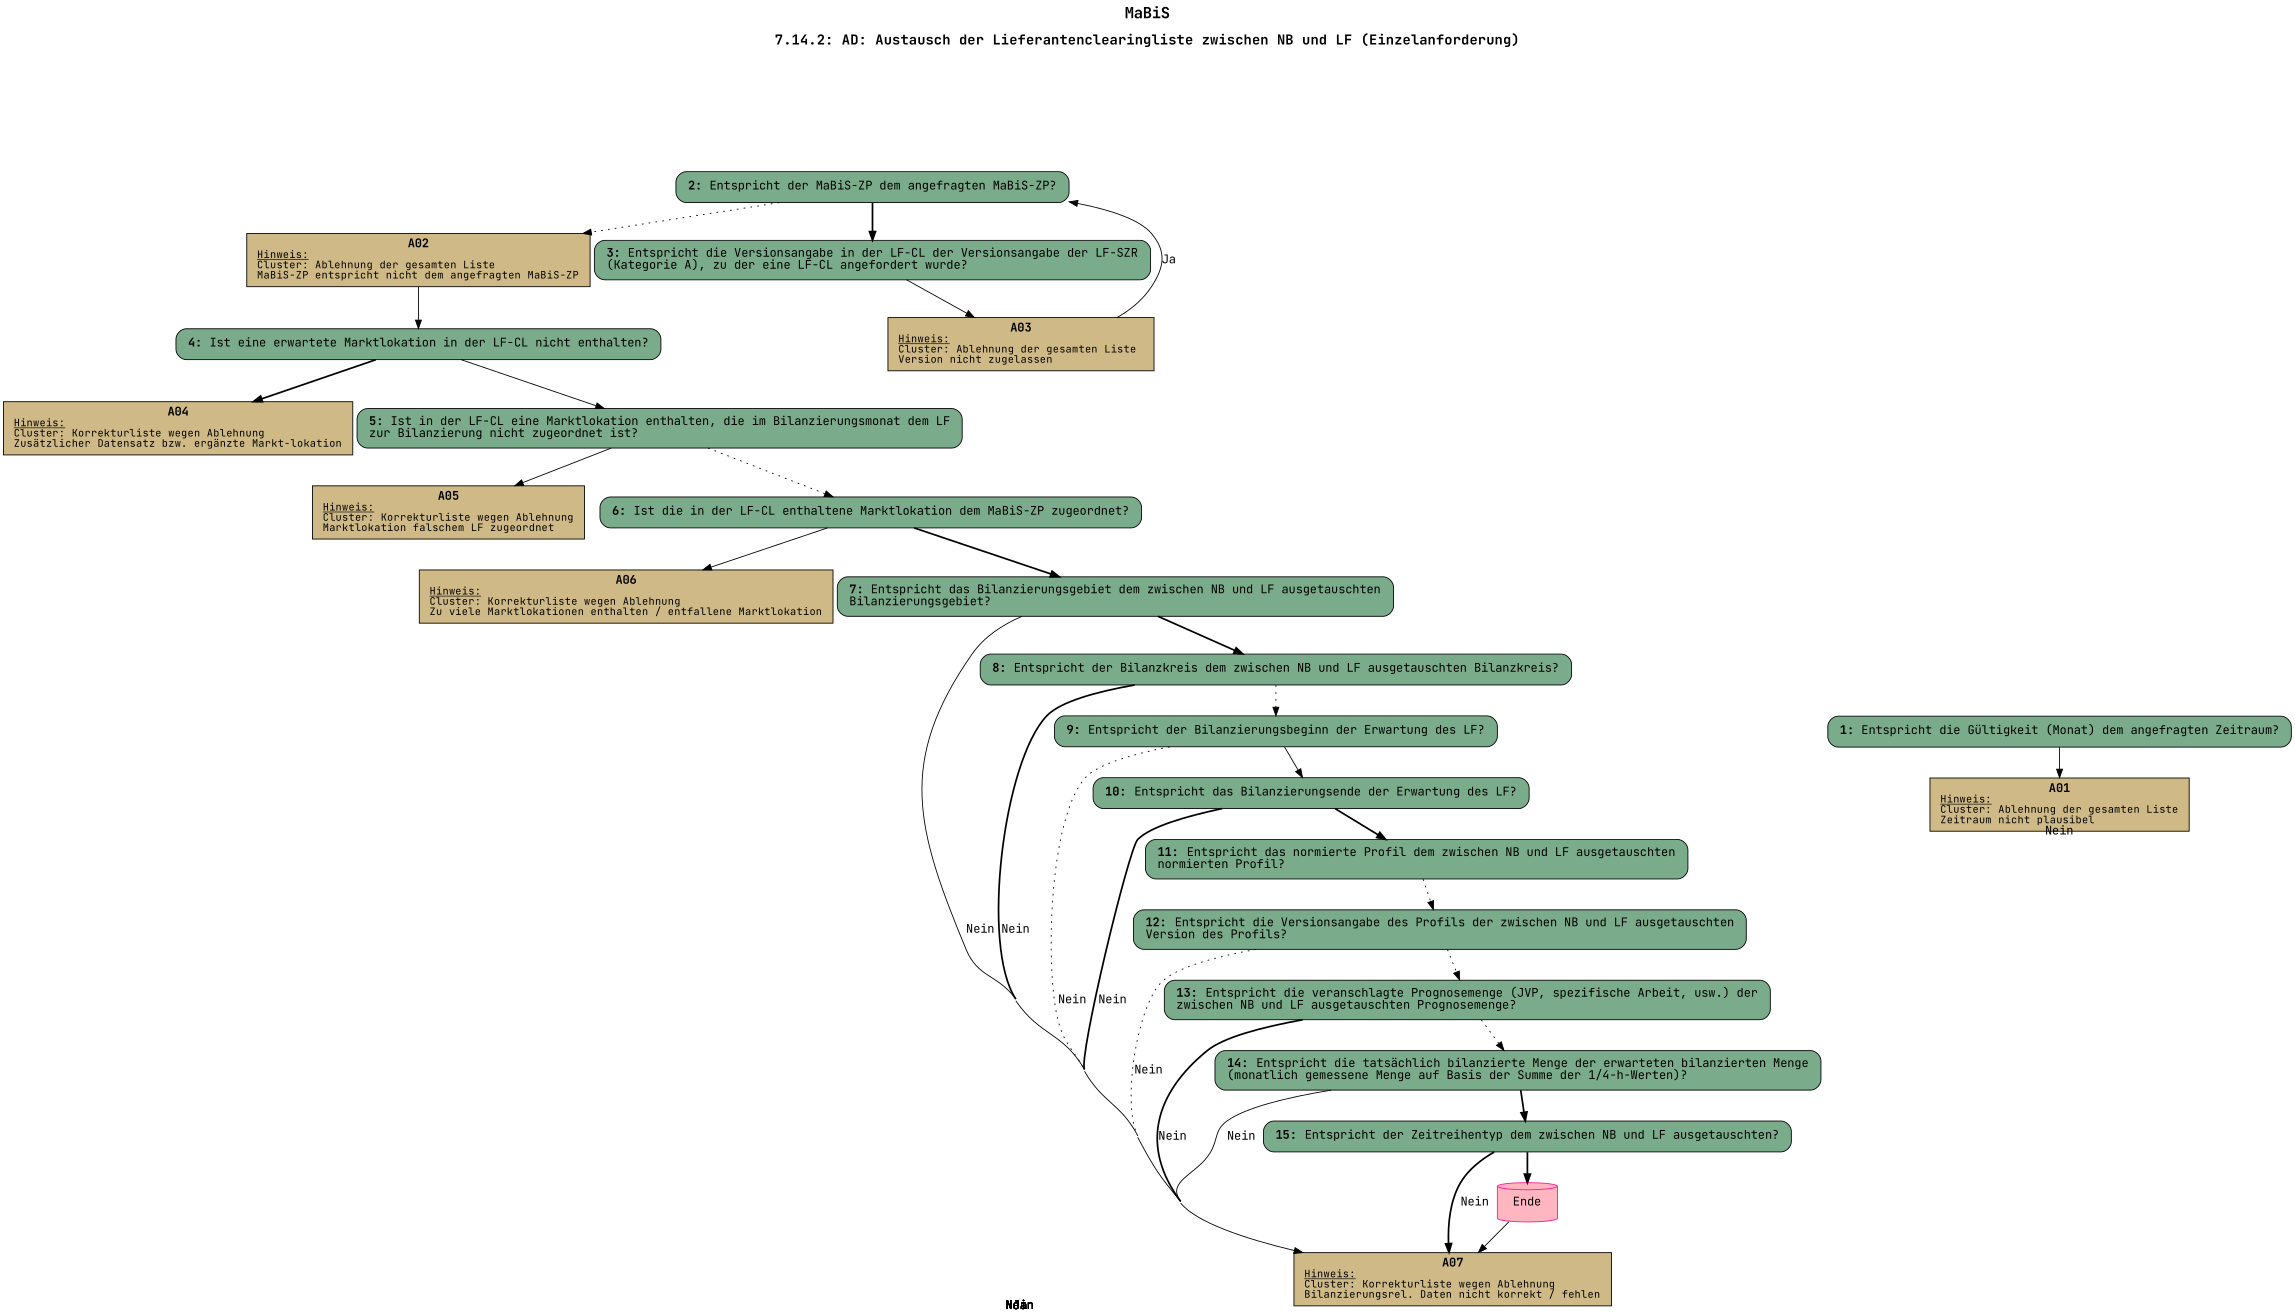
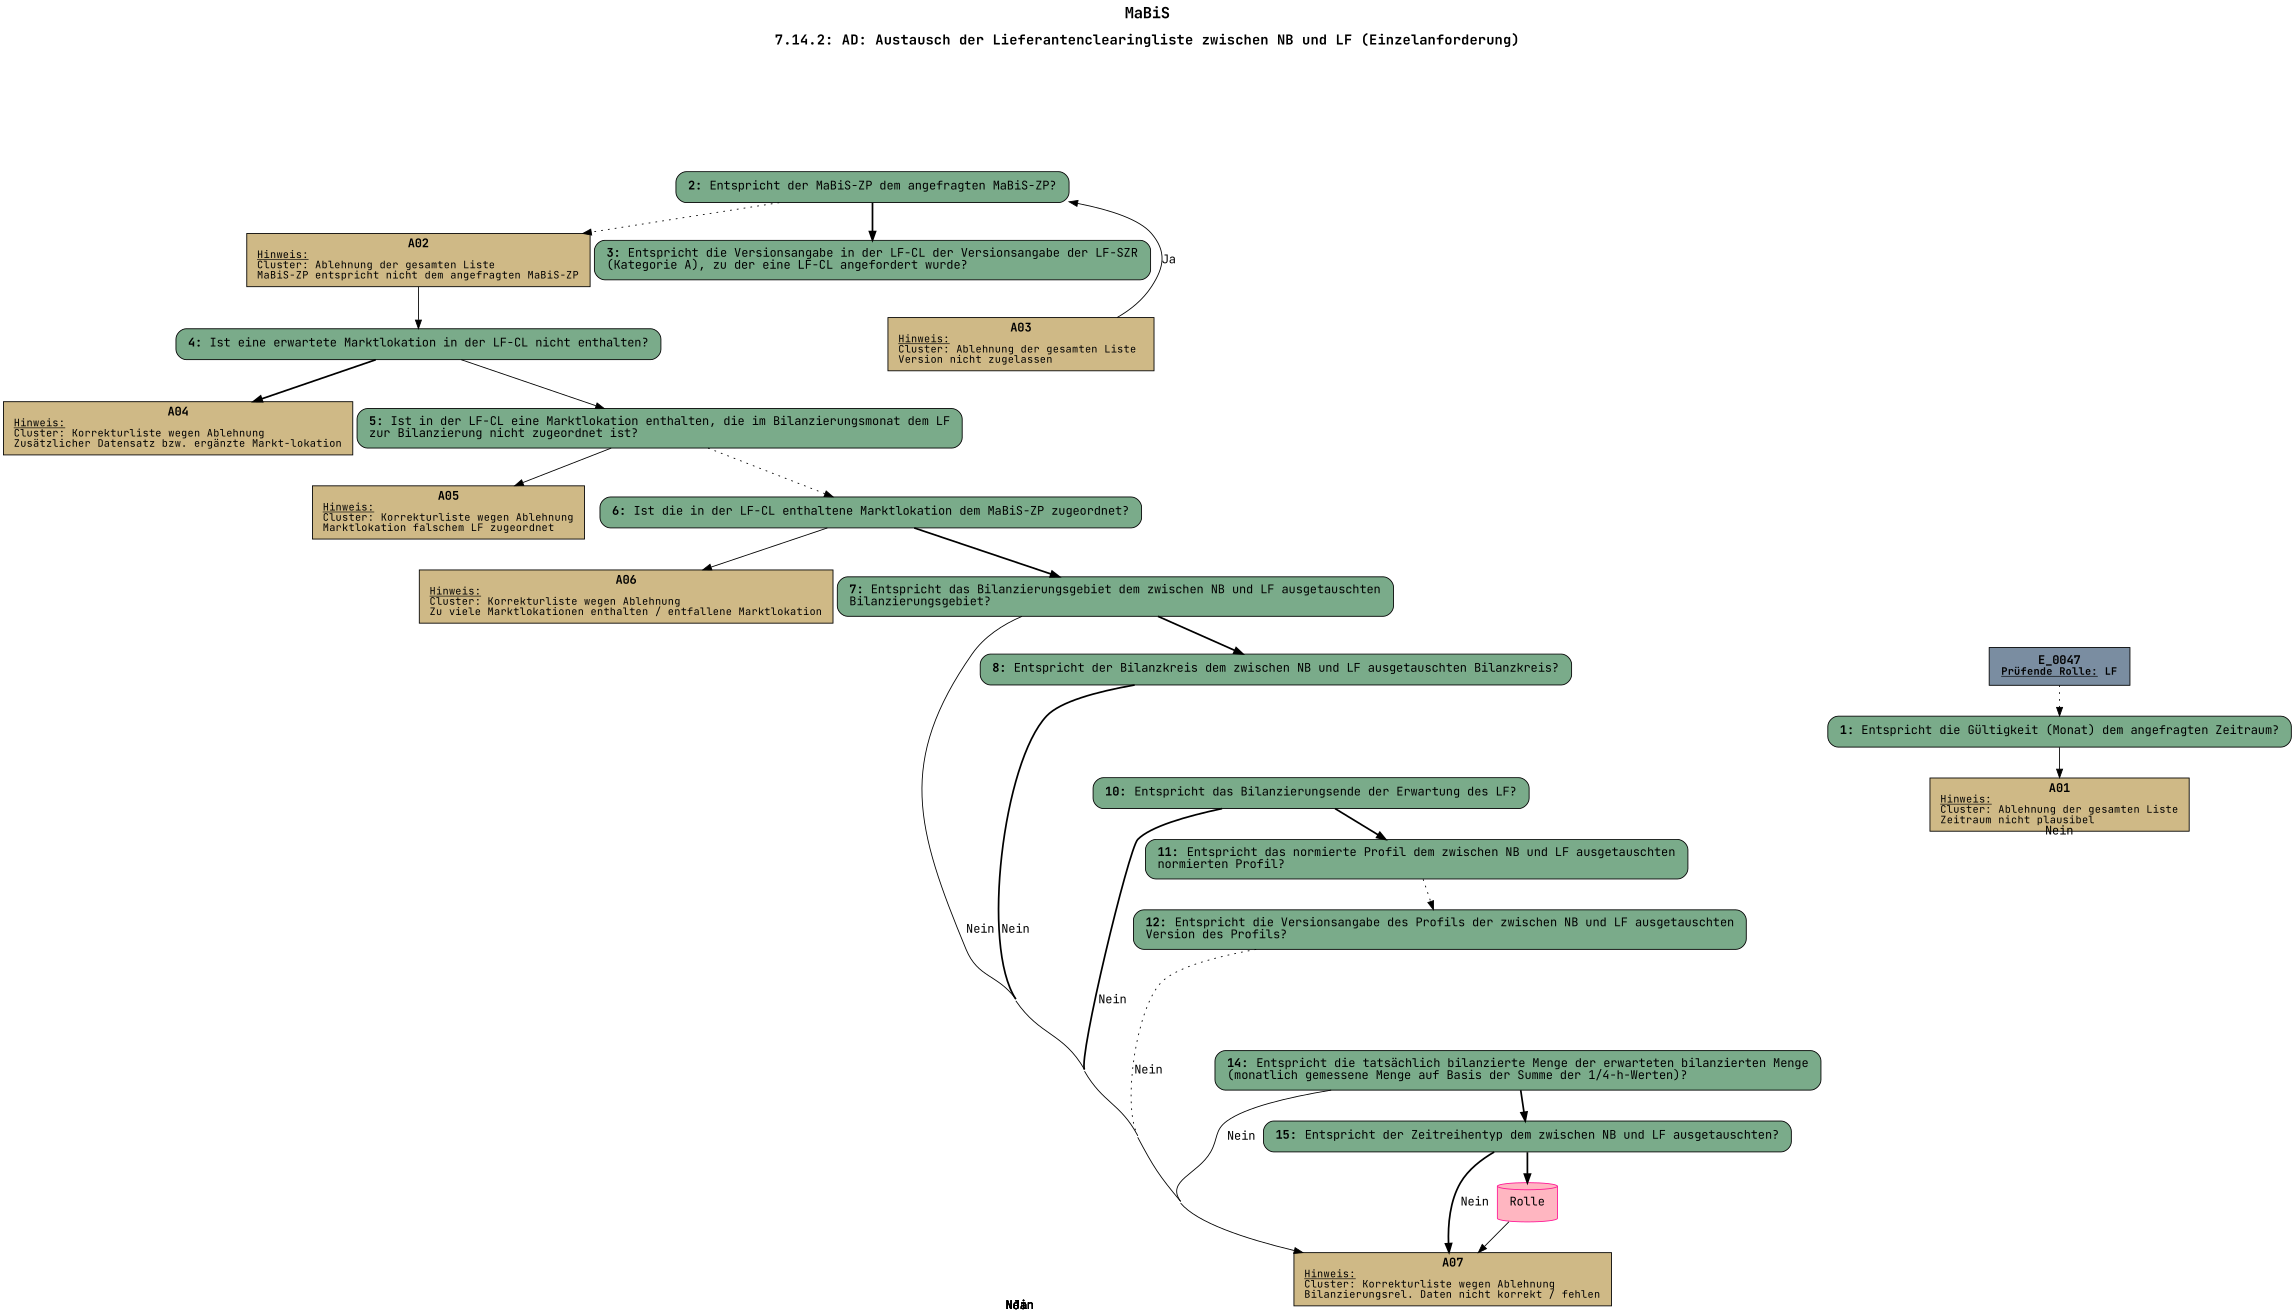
(937, 297) -> none
none -> (2060, 666)
(1276, 731) -> none
(1467, 1000) -> none
(1527, 1202) -> (1527, 1202)
